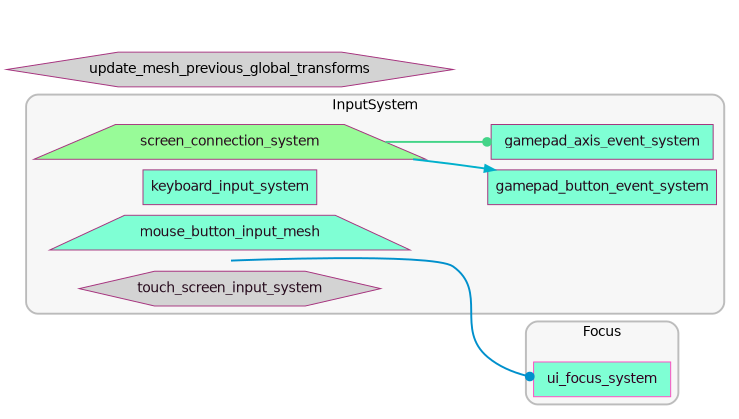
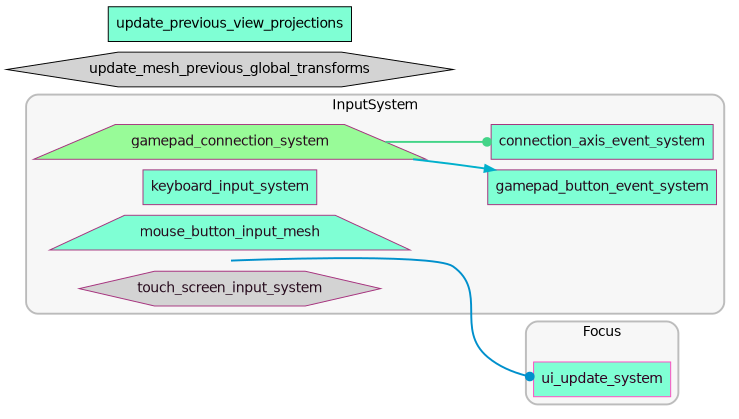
none -> (230, 24)
(230, 70) -> (230, 70)
(230, 142) -> (230, 142)
(602, 142) -> (602, 142)
(602, 379) -> (602, 379)
